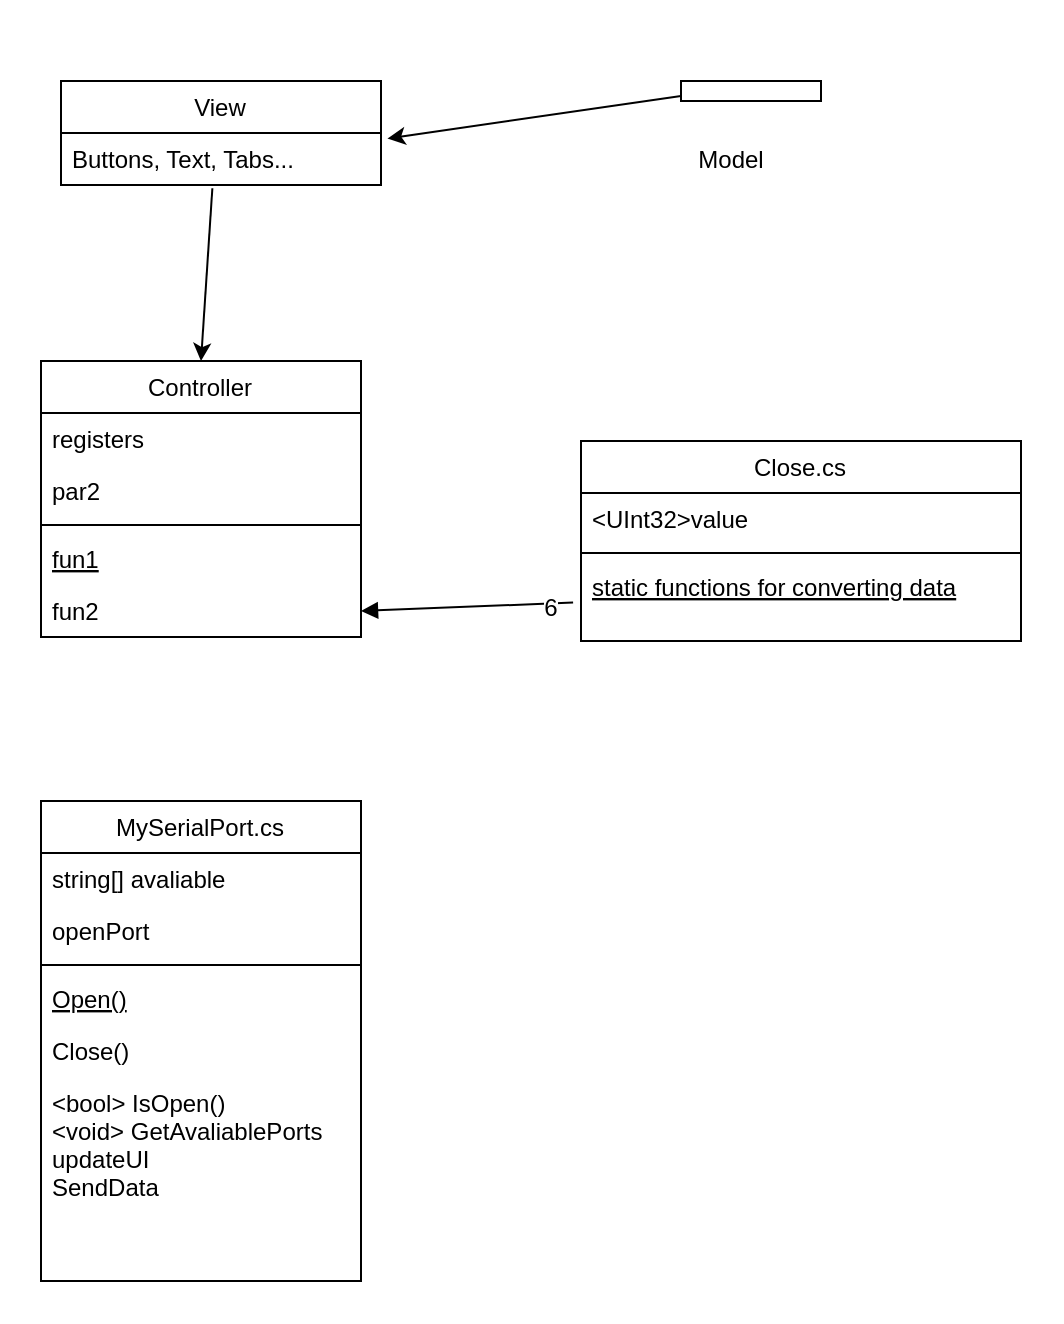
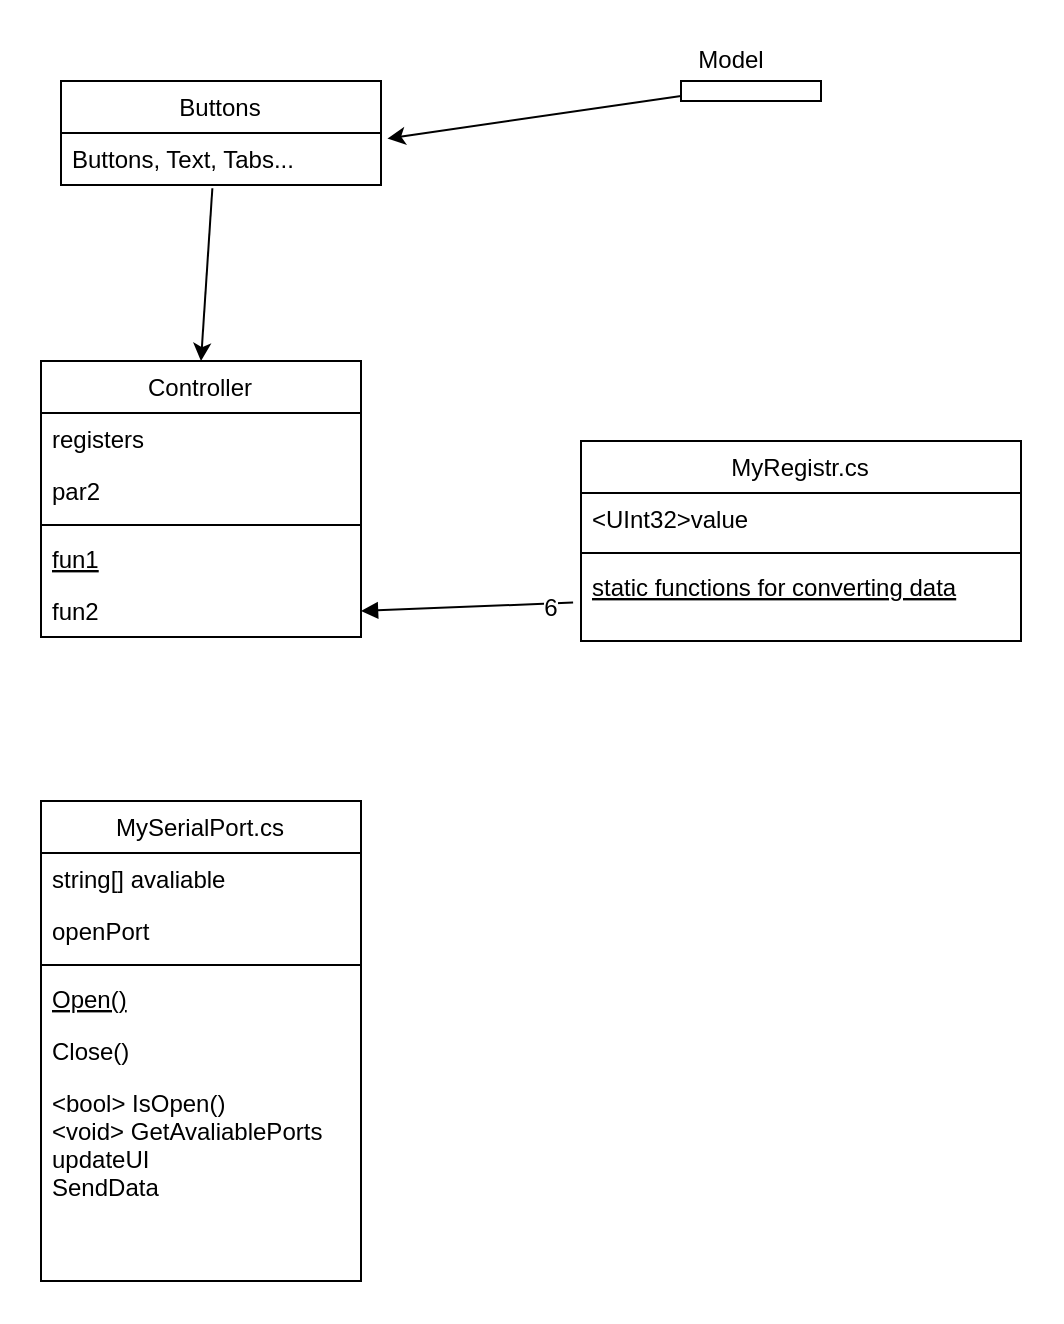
(220, 108) -> (220, 108)
(731, 161) -> (731, 61)
(800, 468) -> (800, 468)
